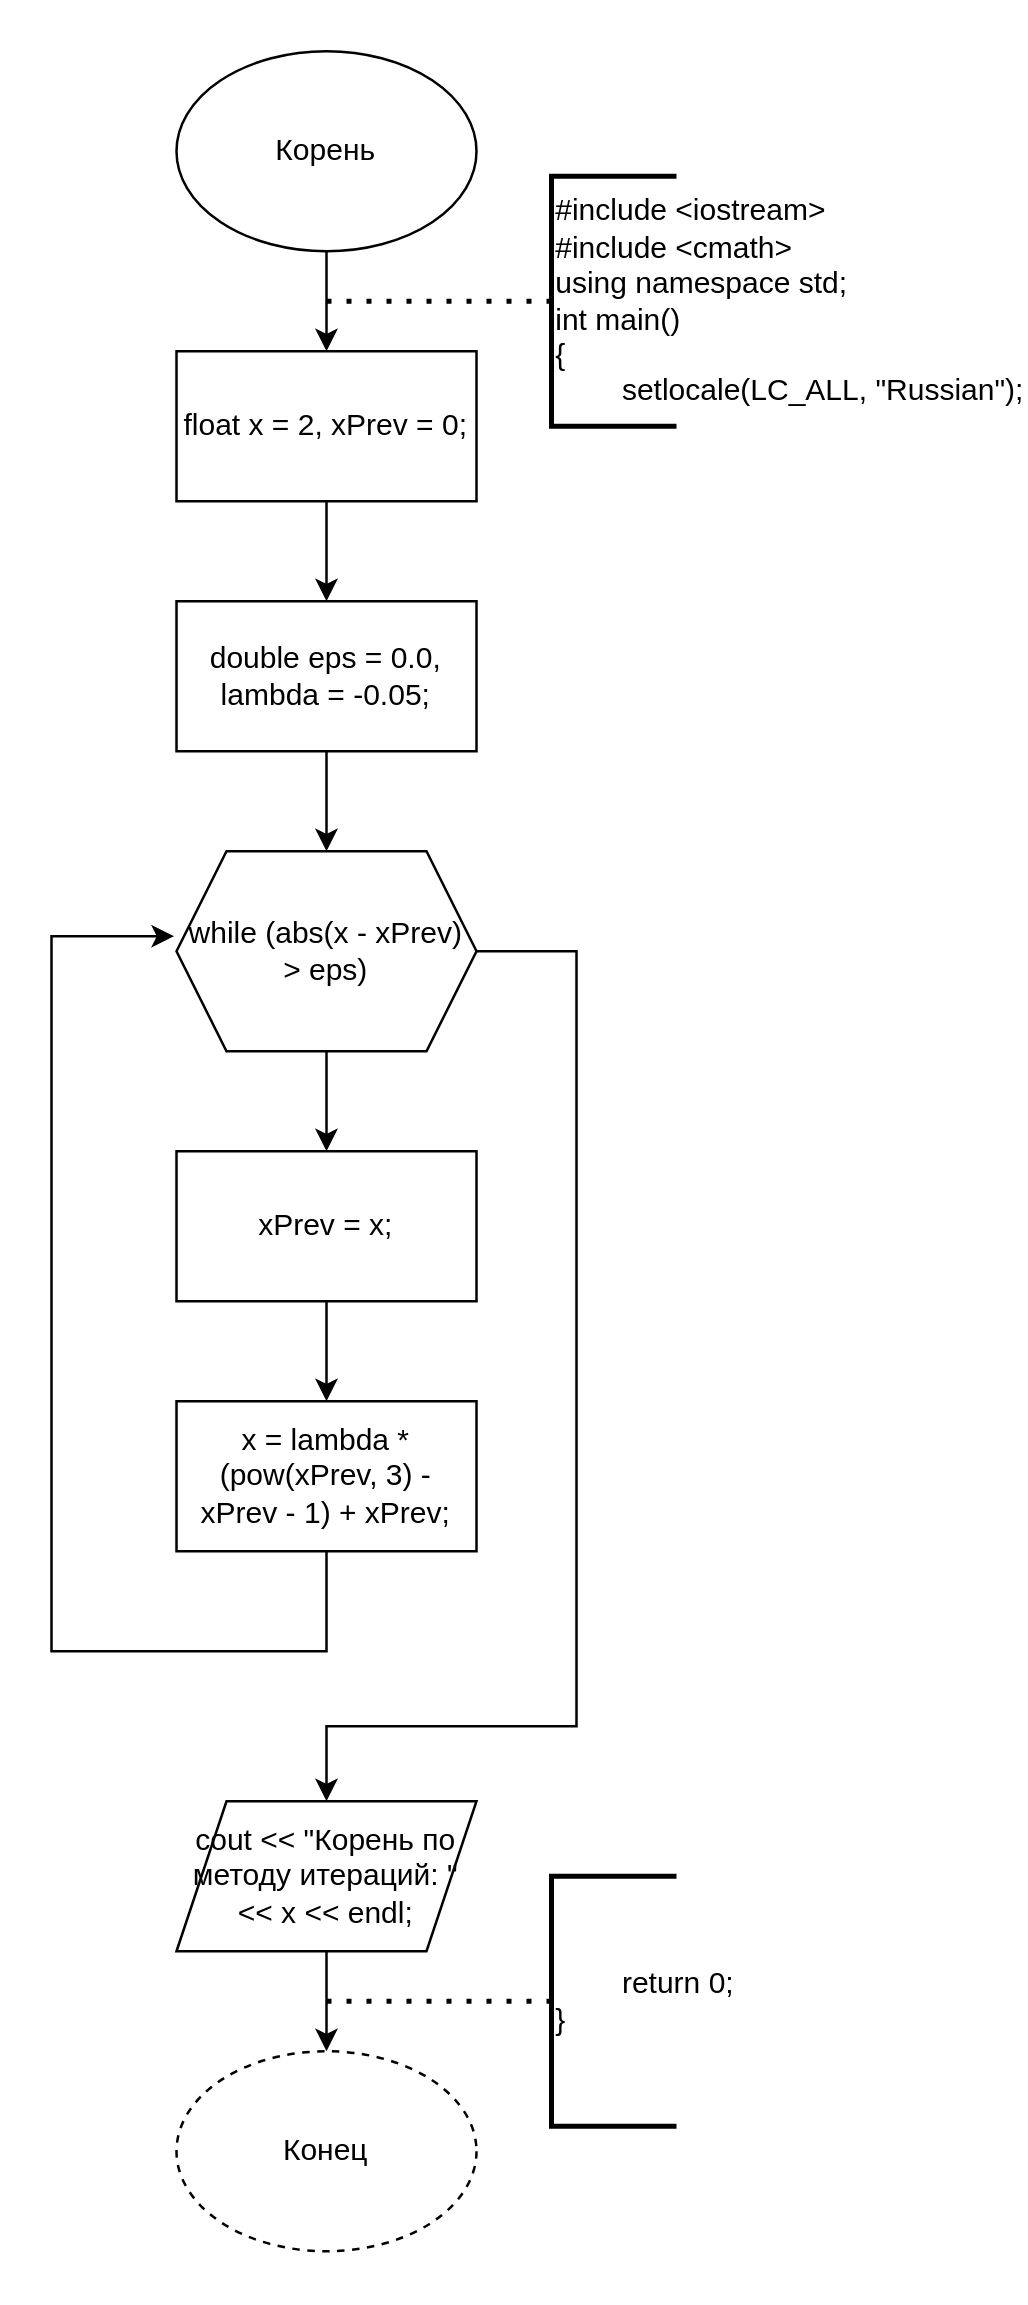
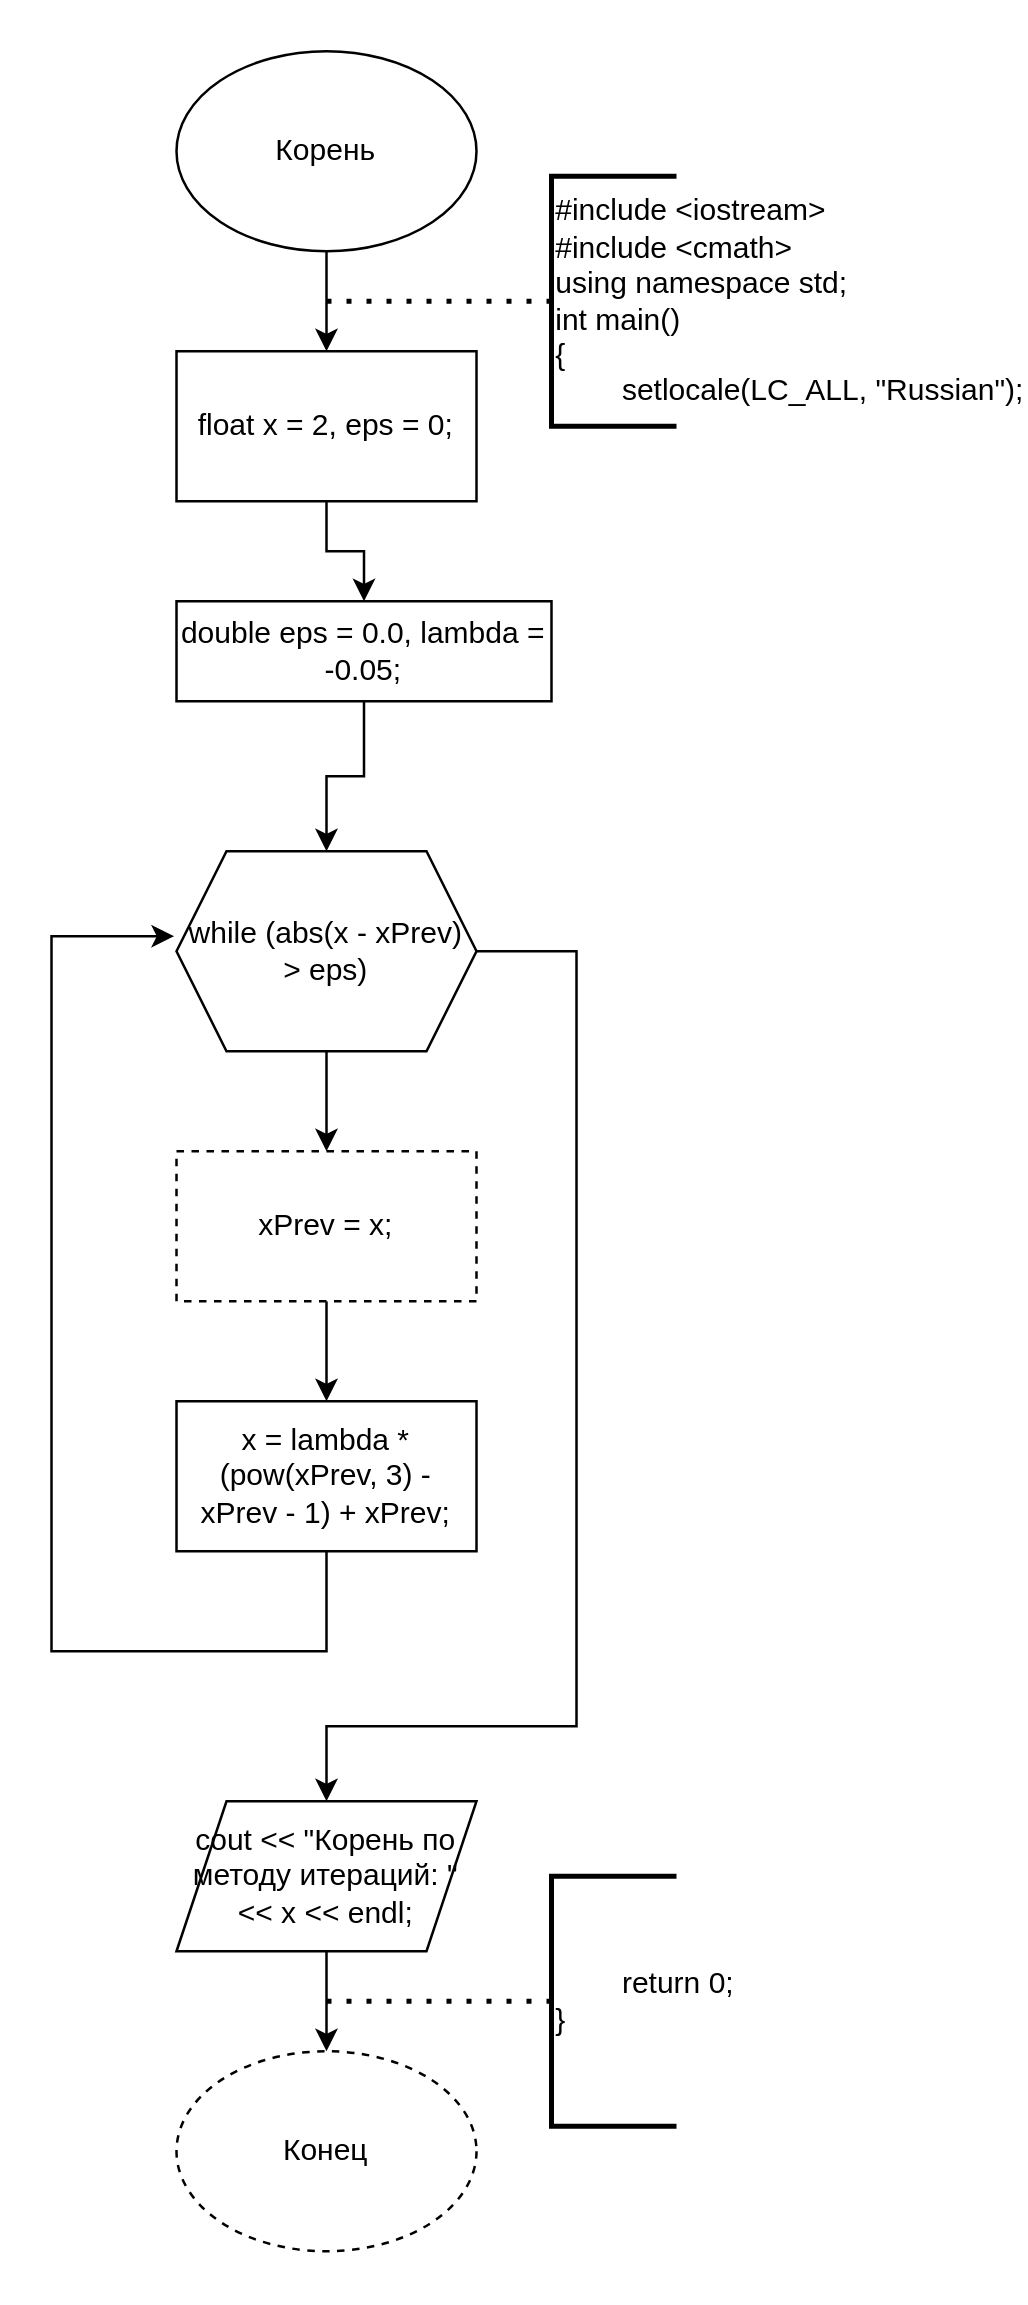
(326, 426) -> (326, 426)
(326, 676) -> (364, 651)
(326, 1226) -> (326, 1226)
